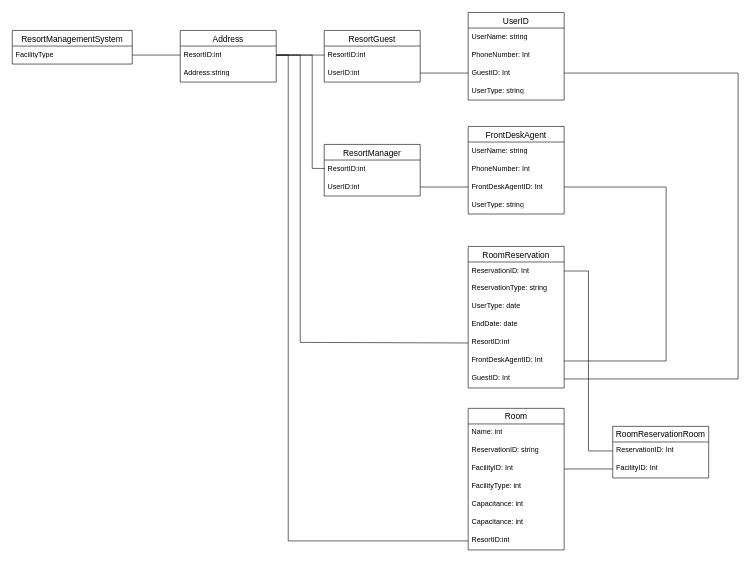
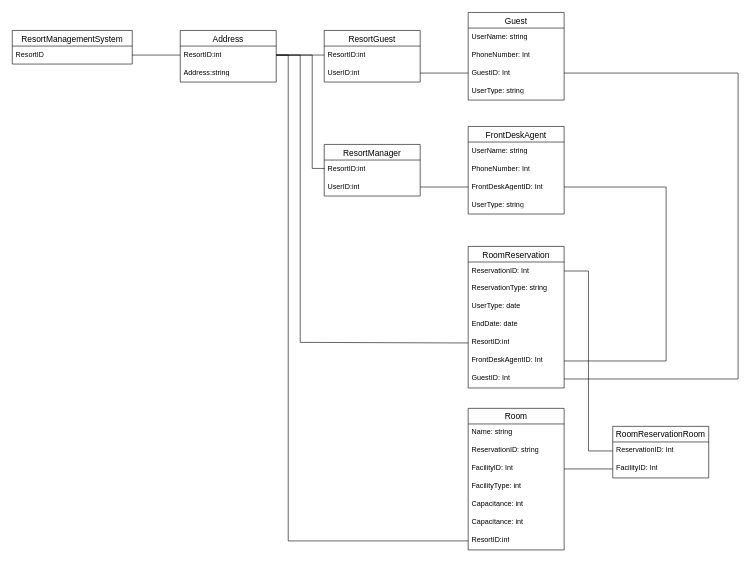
(516, 21) -> (516, 21)
(37, 54) -> (32, 54)
(487, 432) -> (493, 432)
